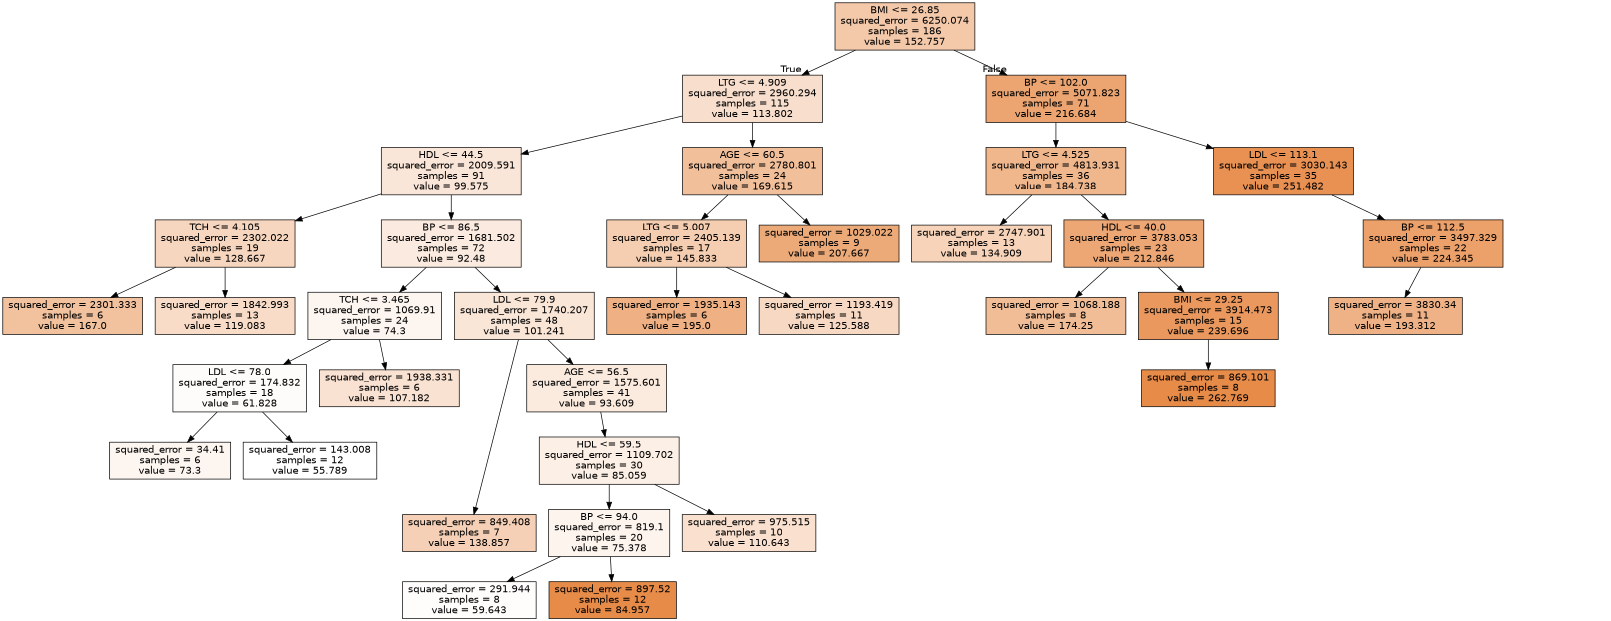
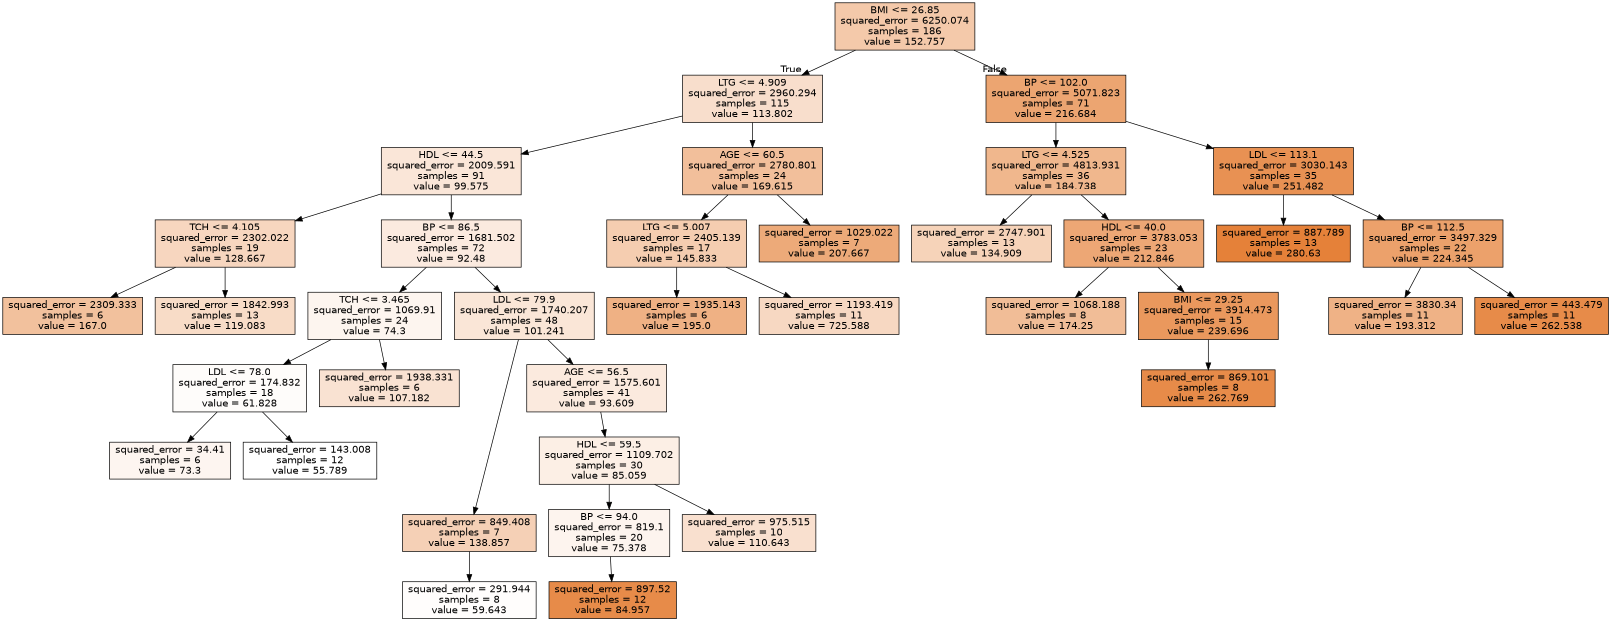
(829, 244) -> (829, 244)
none -> (1283, 244)
(73, 316) -> (73, 316)
(829, 316) -> (829, 316)
none -> (1542, 316)
(537, 568) -> (469, 563)
